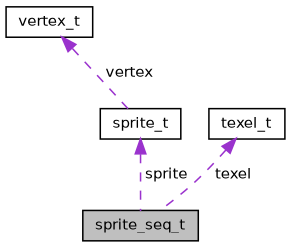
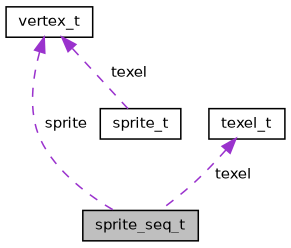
(128, 73) -> (128, 73)
(141, 183) -> (44, 146)
